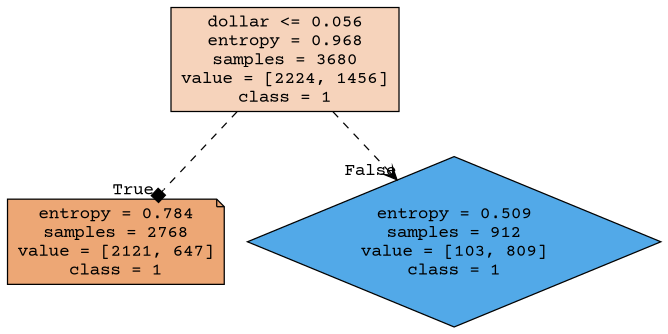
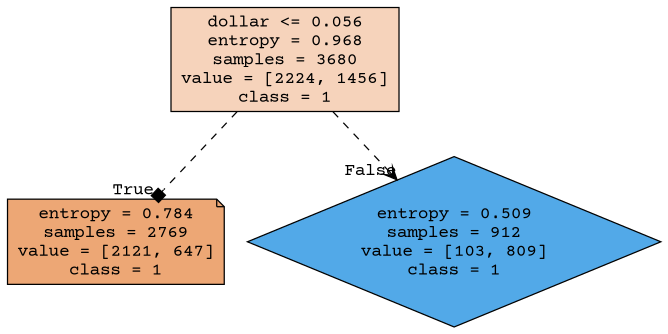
(116, 242) -> (116, 242)
